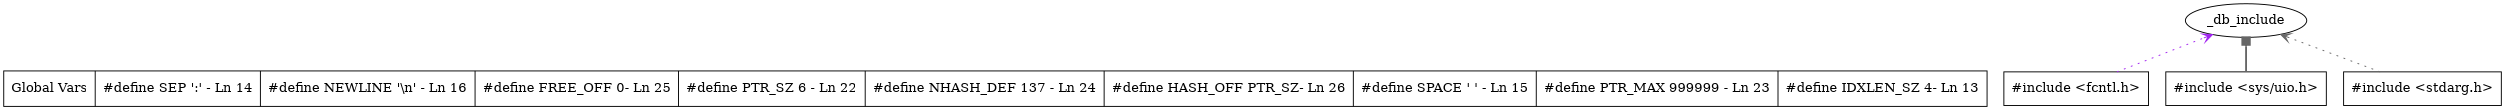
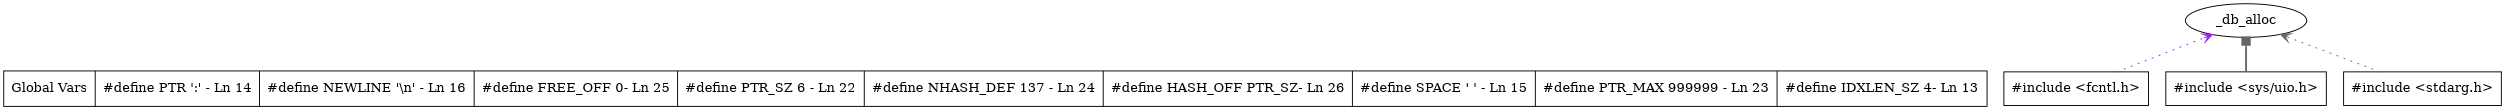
(2246, 21) -> (2246, 21)
(178, 88) -> (177, 88)
